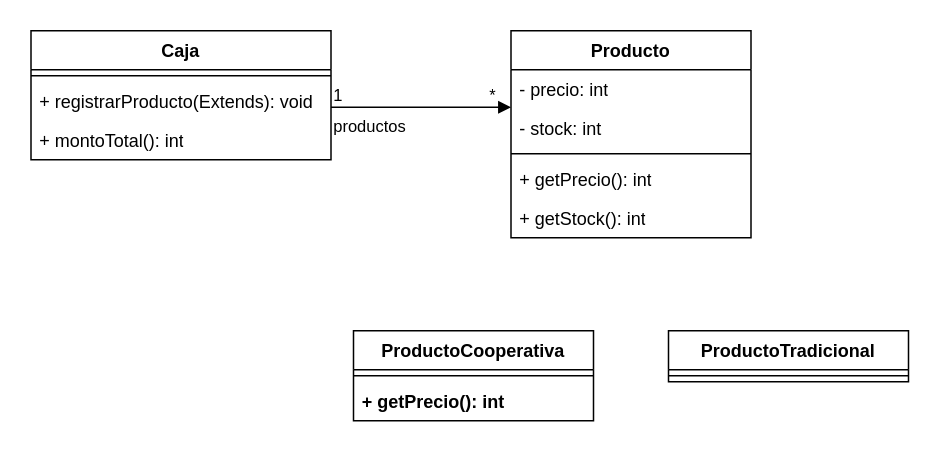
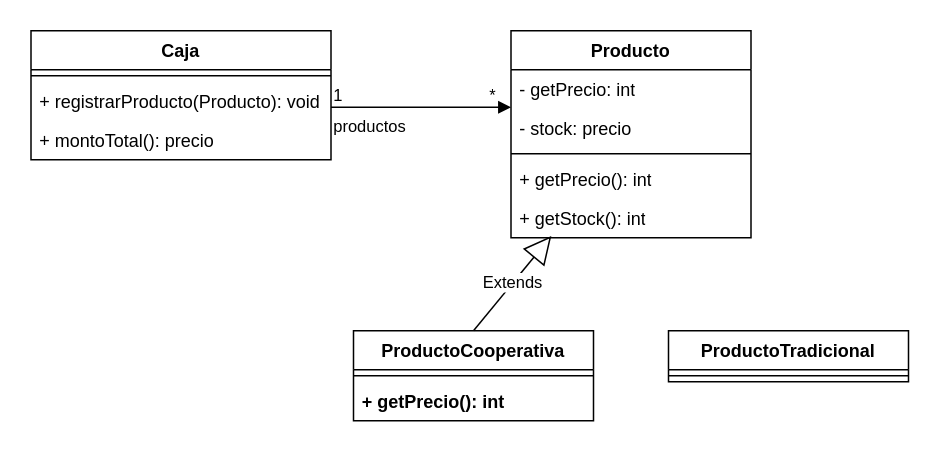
(574, 91) -> (589, 91)
(182, 114) -> (182, 114)
(571, 130) -> (586, 130)
(124, 142) -> (139, 142)
none -> (503, 294)
